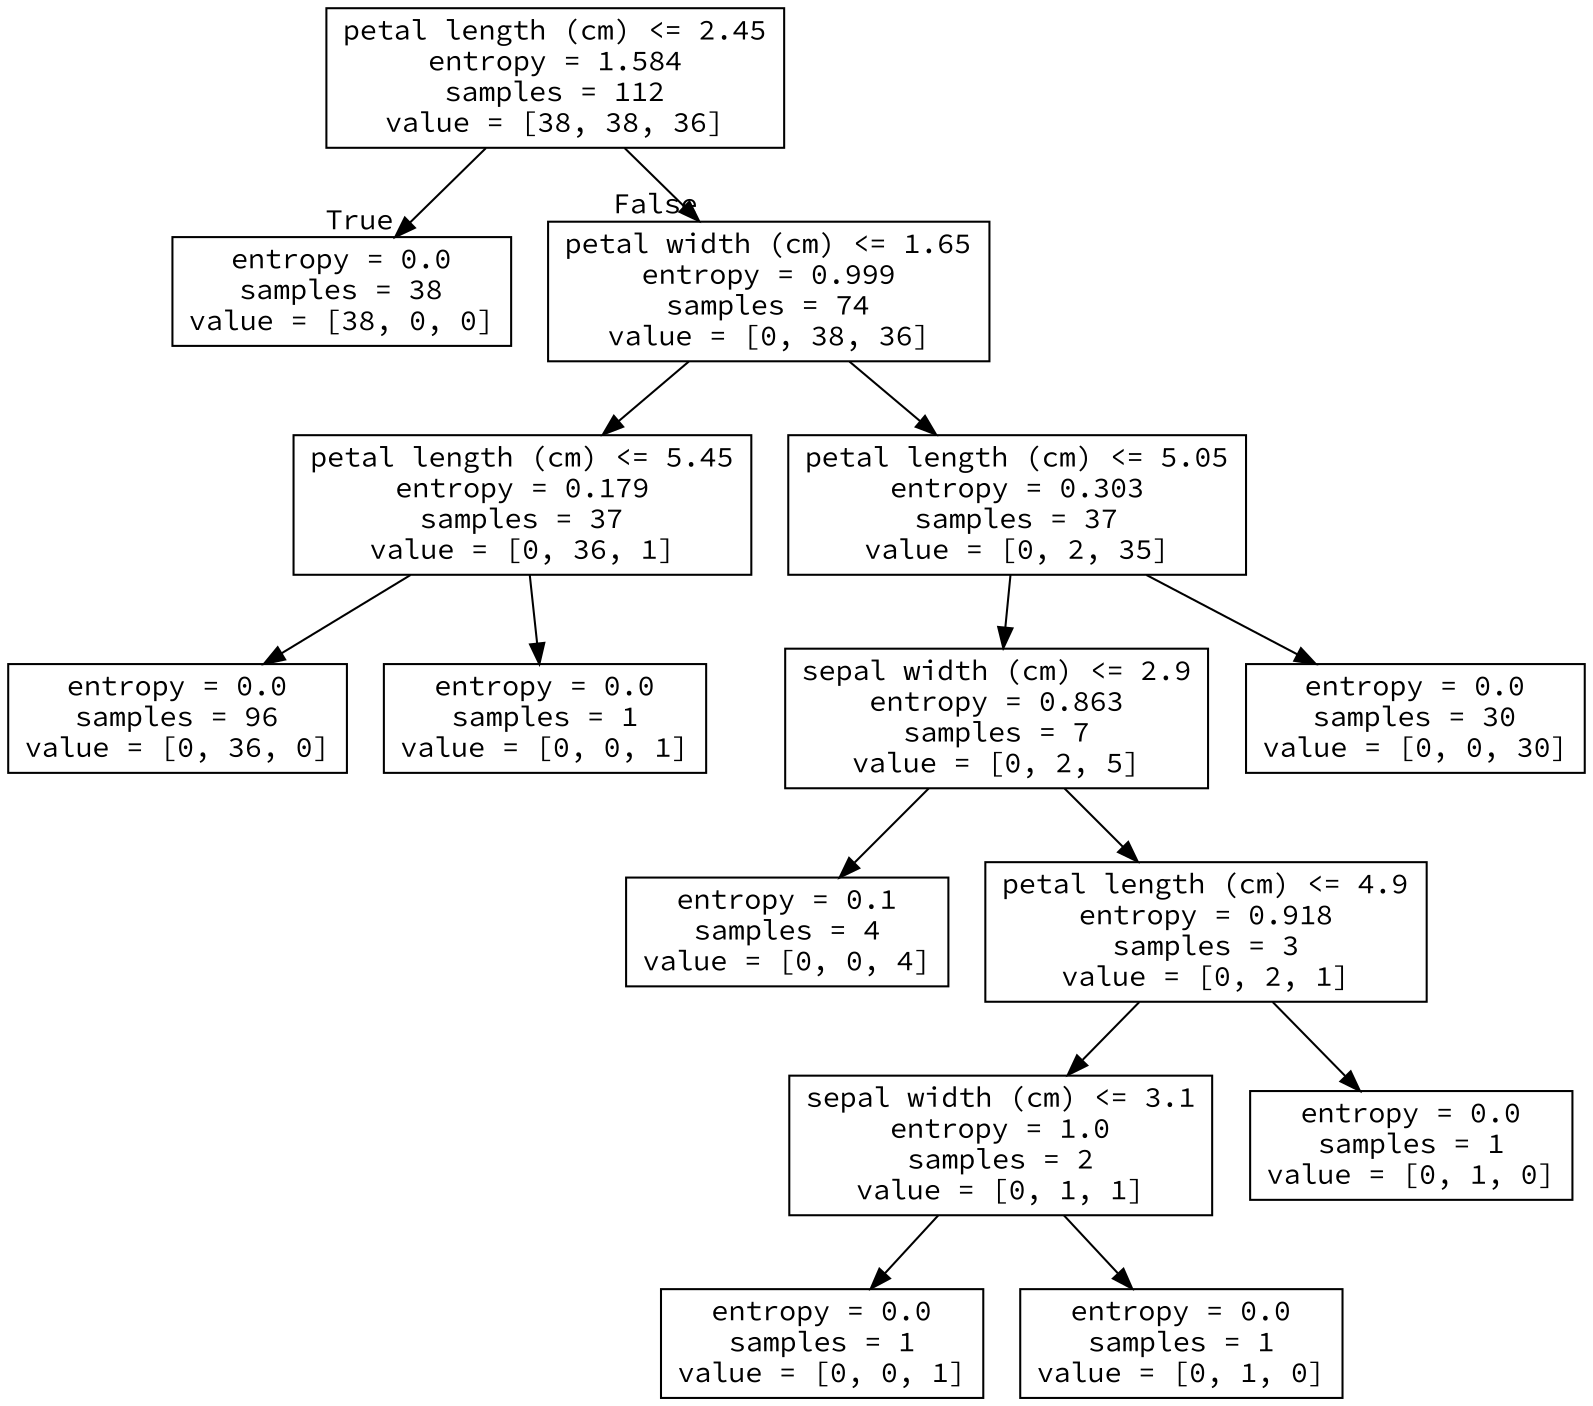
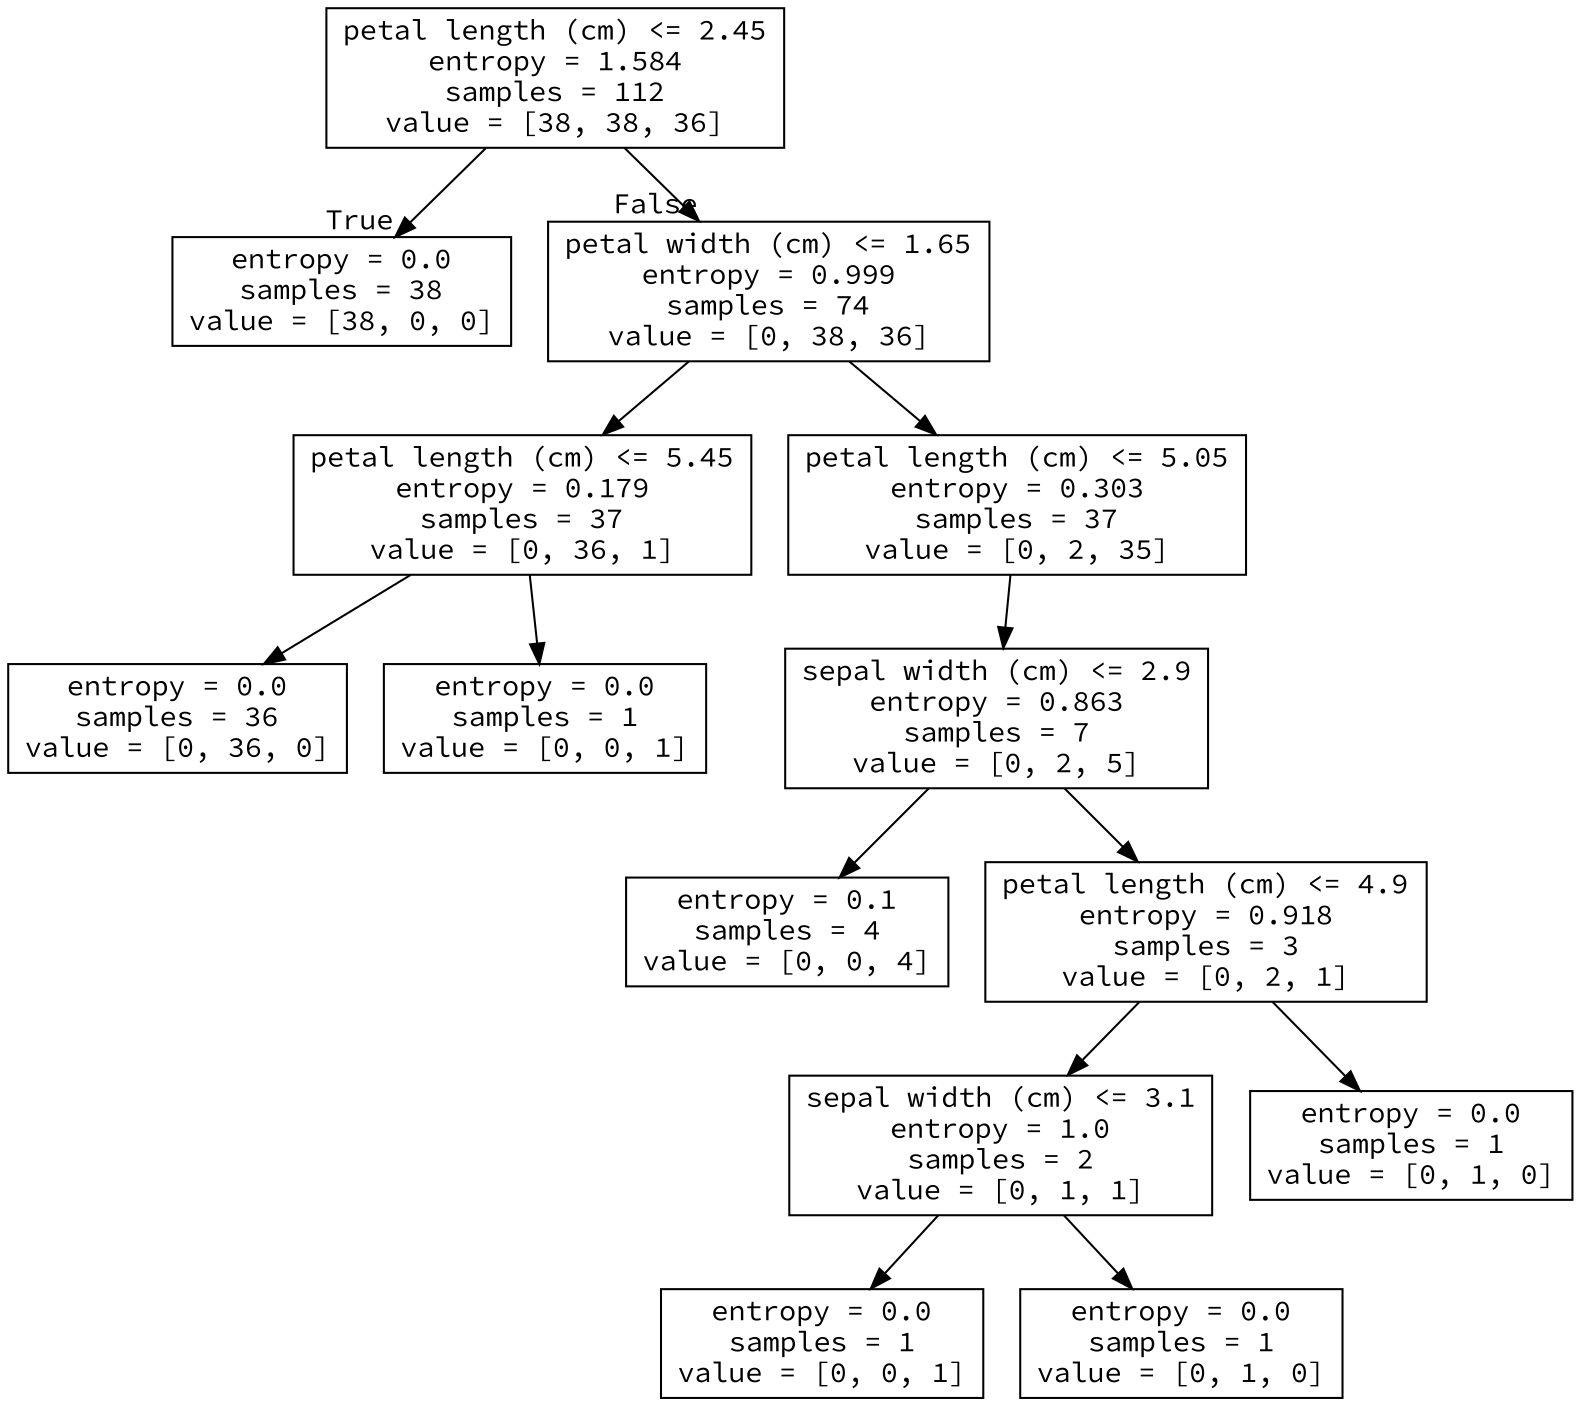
(178, 718) -> (178, 718)
(1415, 718) -> none
